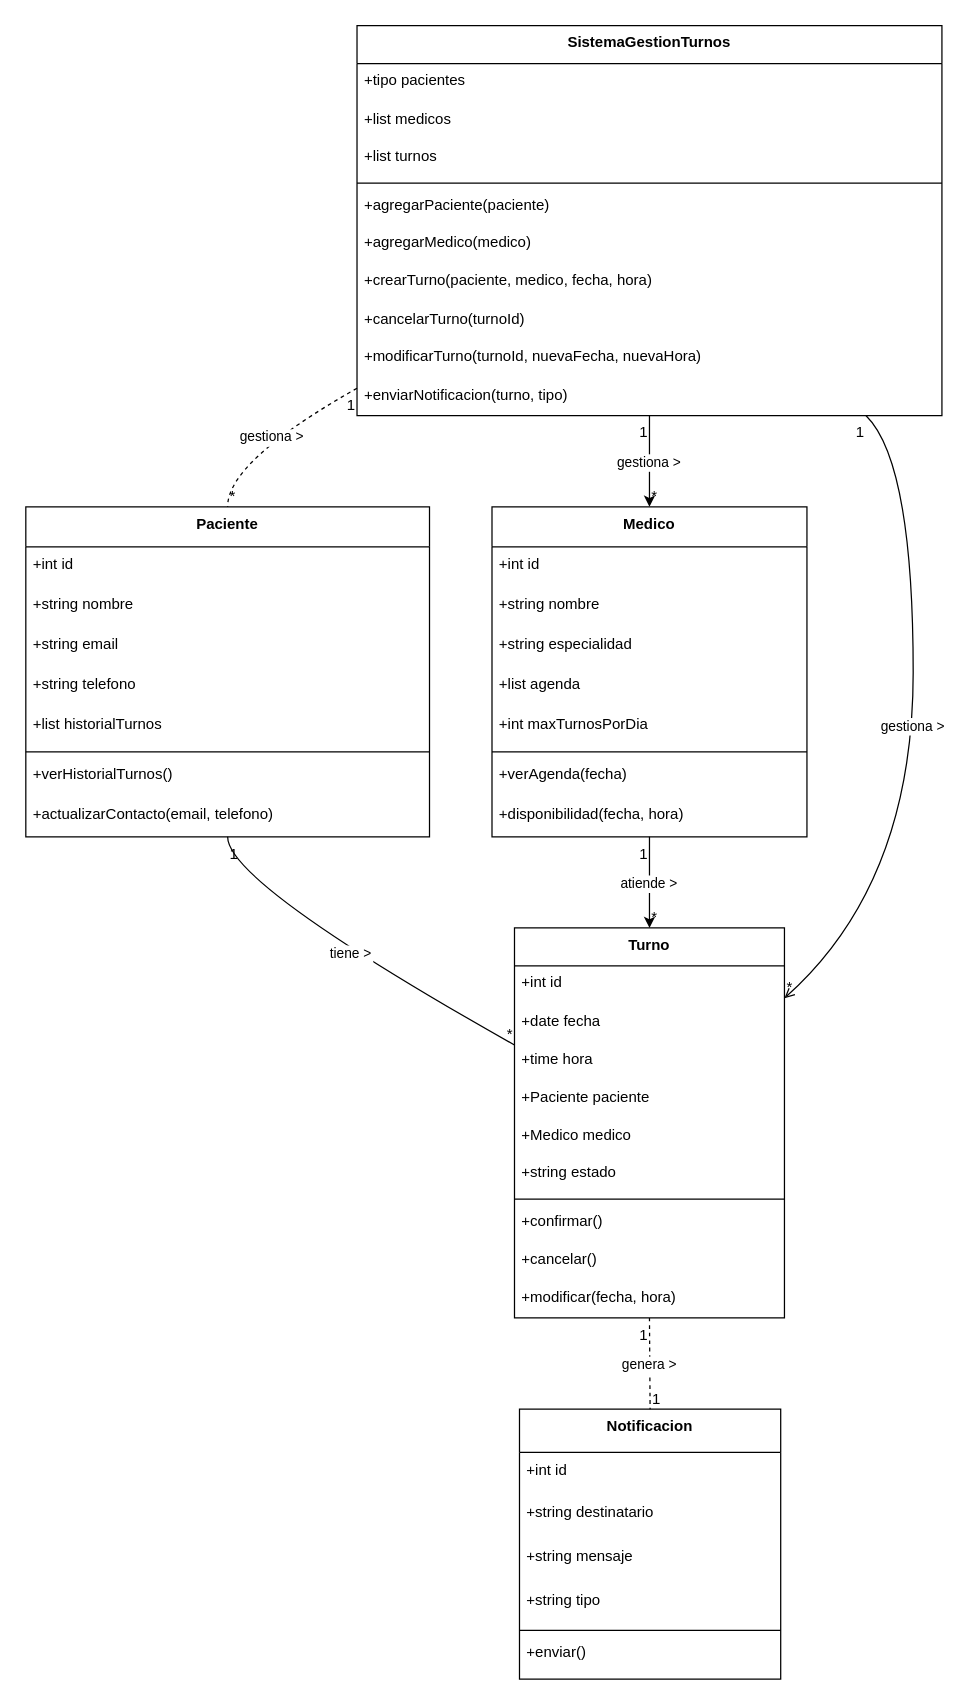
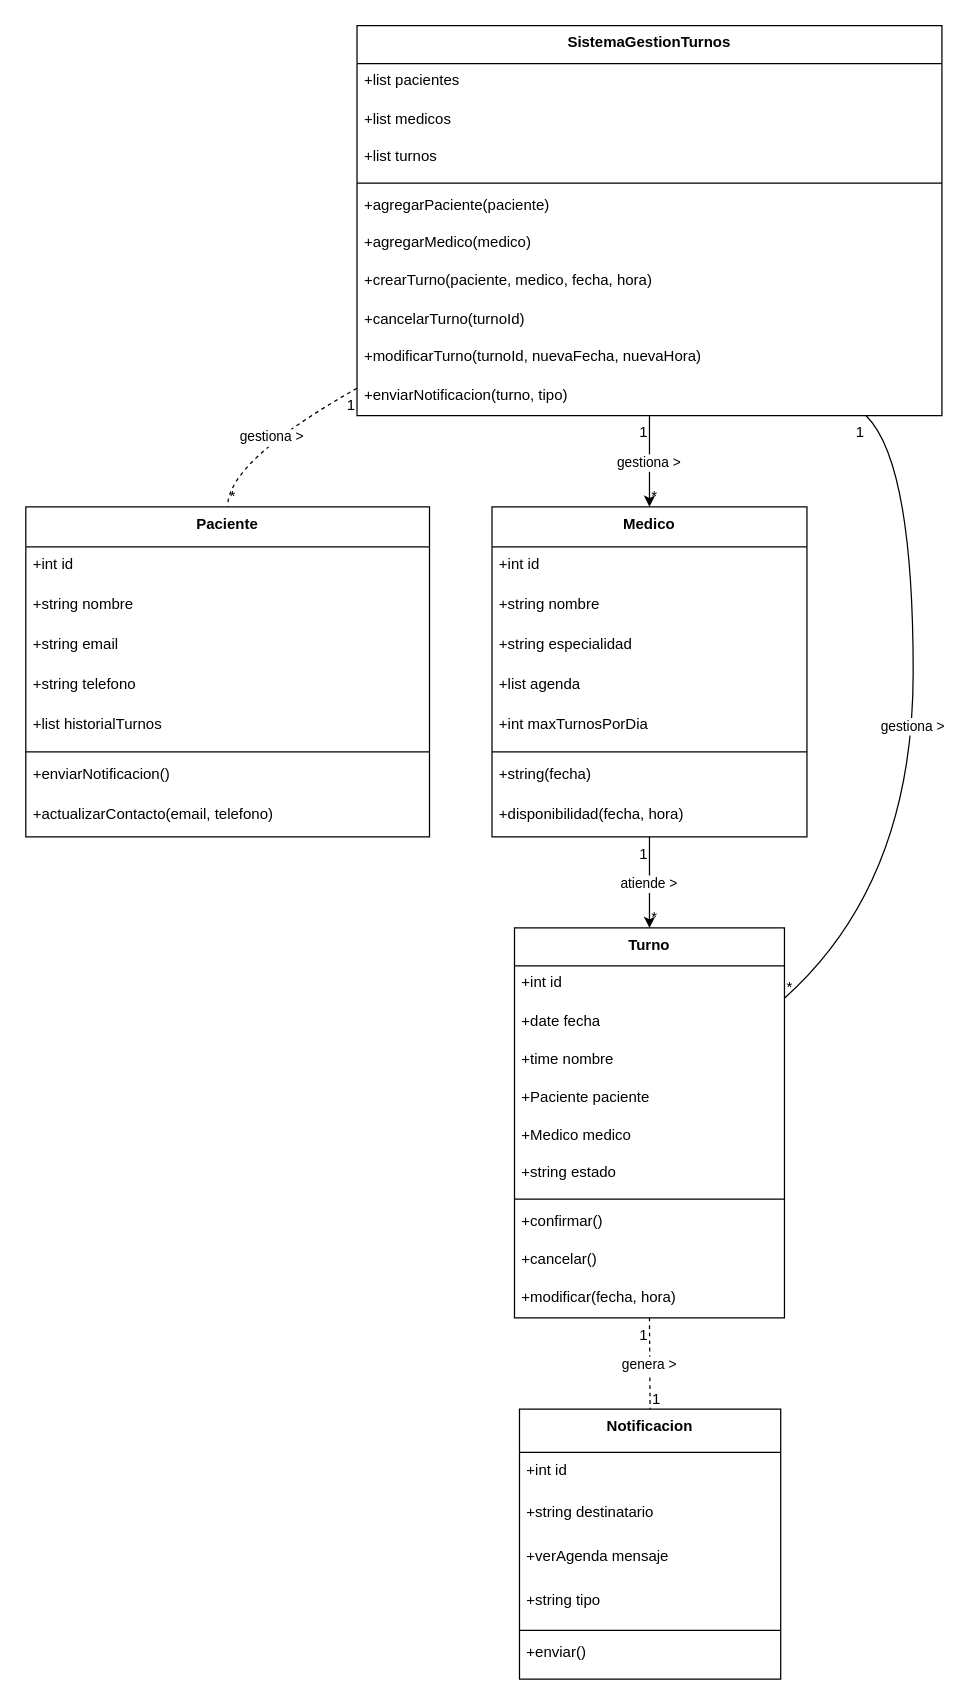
(421, 80) -> (419, 80)
(115, 774) -> (113, 774)
(570, 774) -> (556, 774)
(360, 953) -> none
(789, 994) -> (789, 994)
(559, 1059) -> (568, 1059)
(585, 1556) -> (600, 1556)
